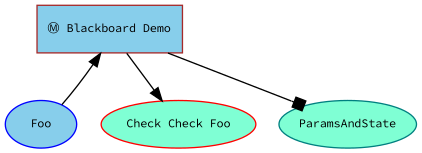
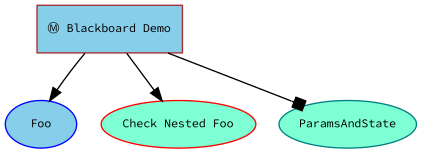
(78, 85) -> (71, 71)
(178, 124) -> (178, 124)
